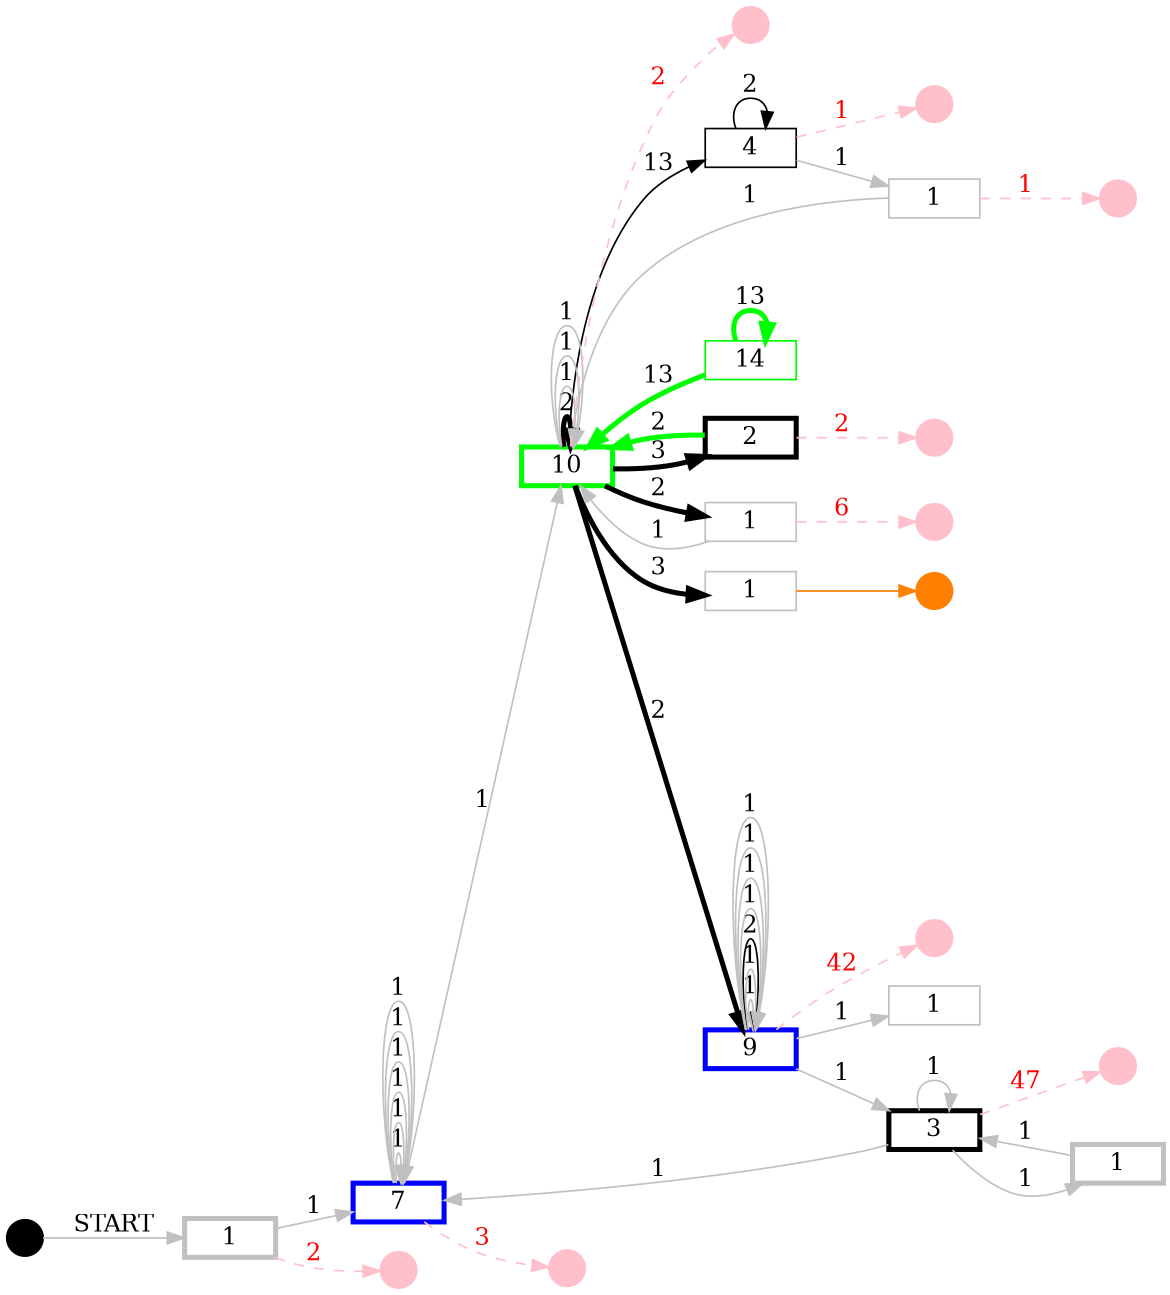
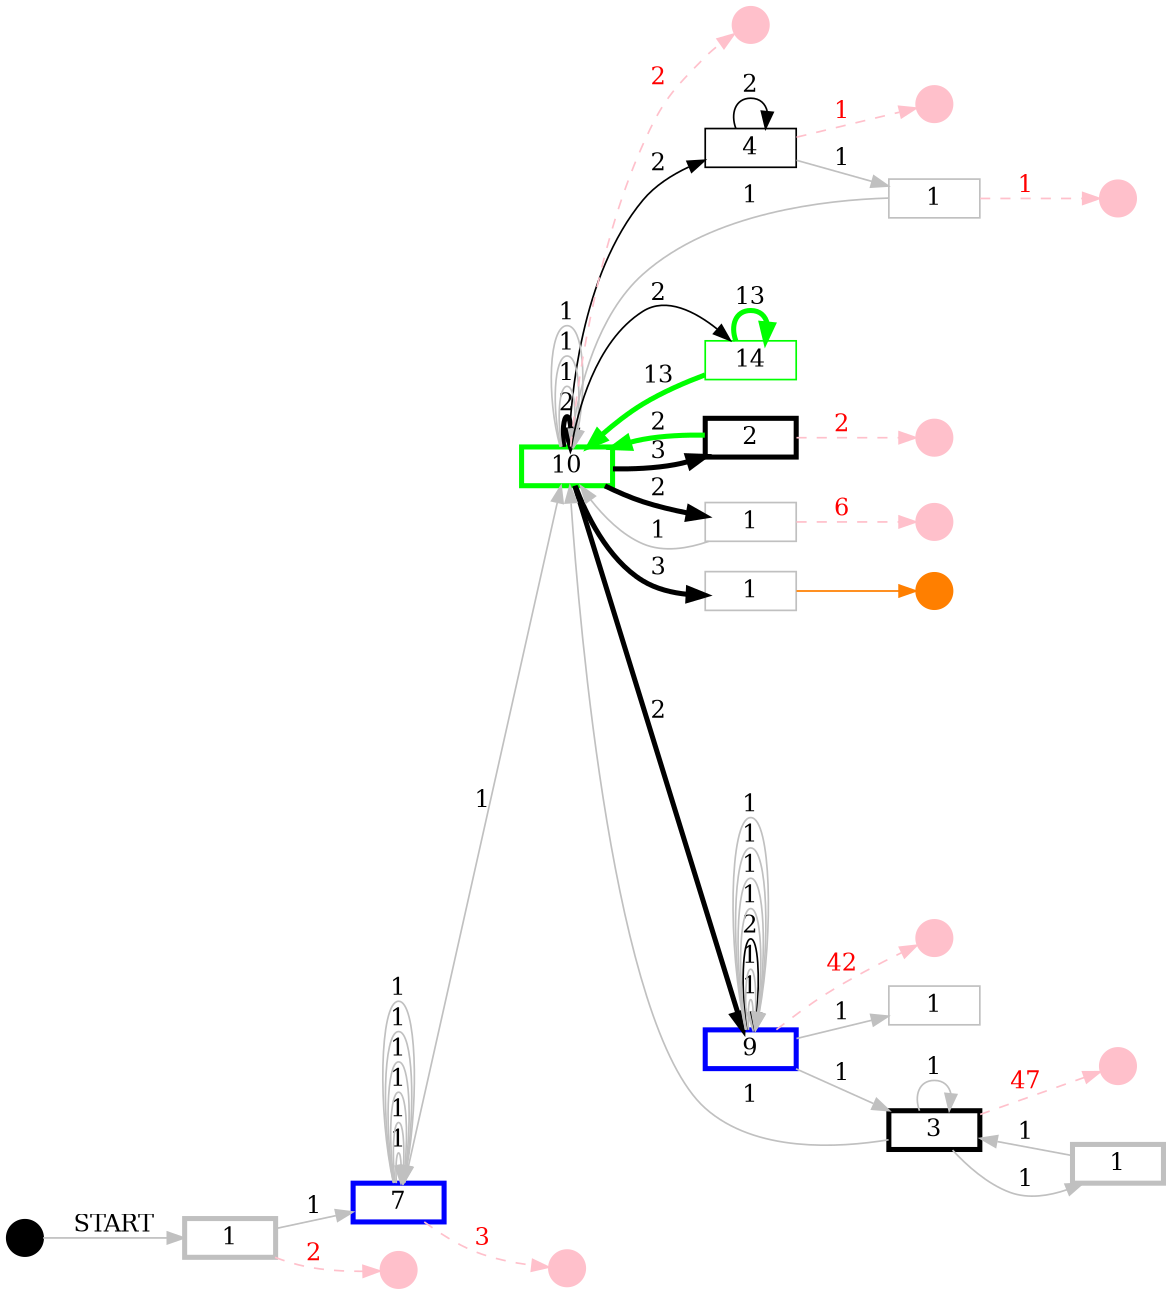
(659, 164) -> (659, 164)
none -> (615, 337)
(676, 1180) -> (624, 909)
